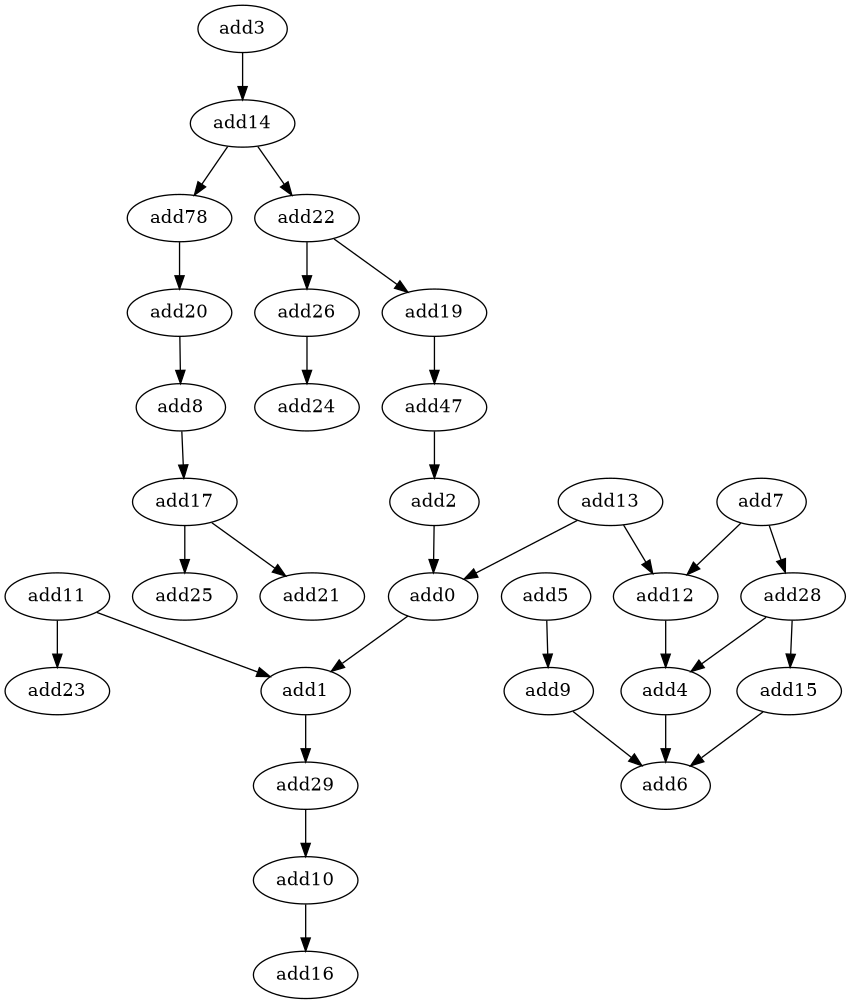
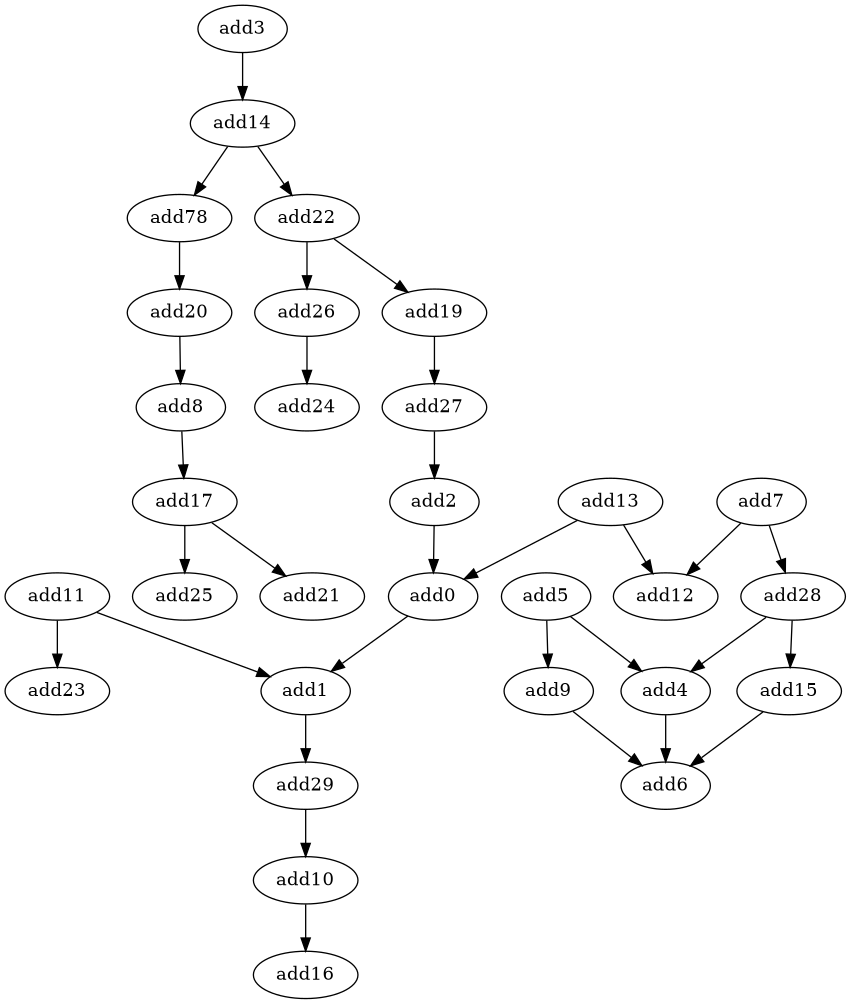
(434, 407) -> (434, 407)
(666, 637) -> (600, 640)
